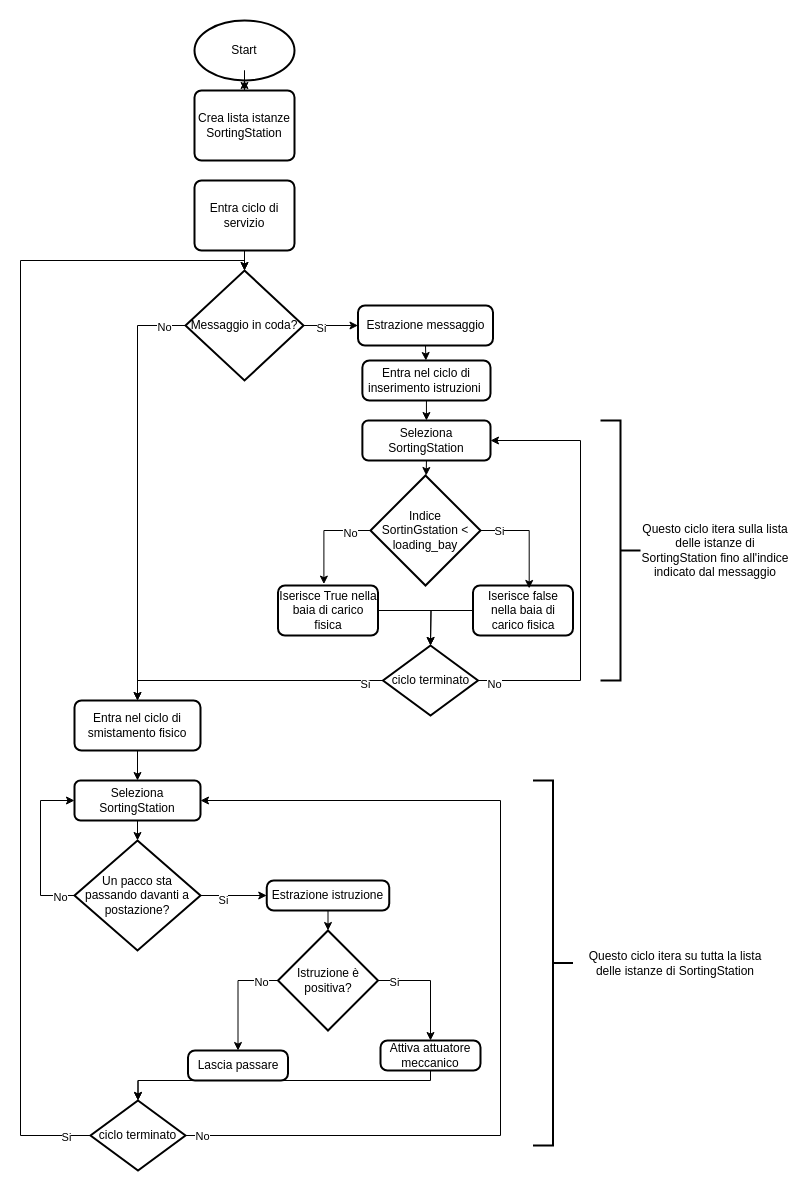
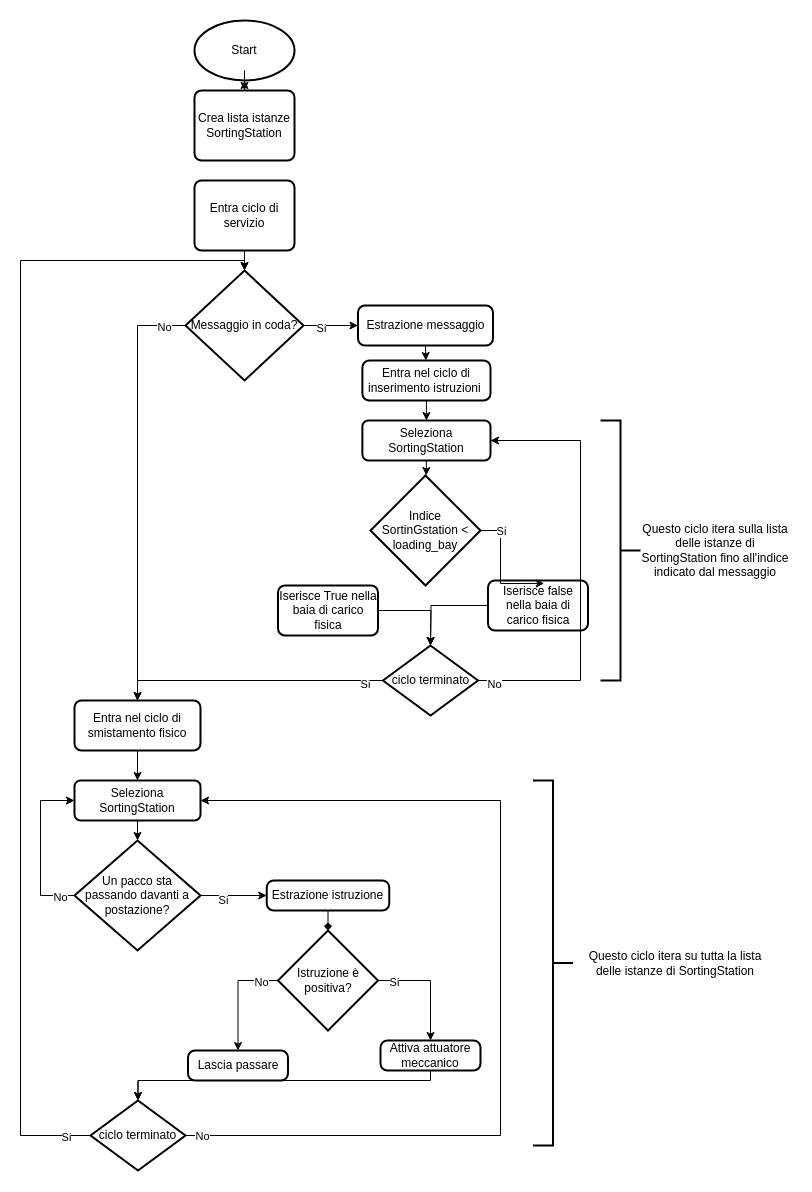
(324, 531) -> none
(523, 611) -> (538, 606)
(328, 922) -> (328, 921)
